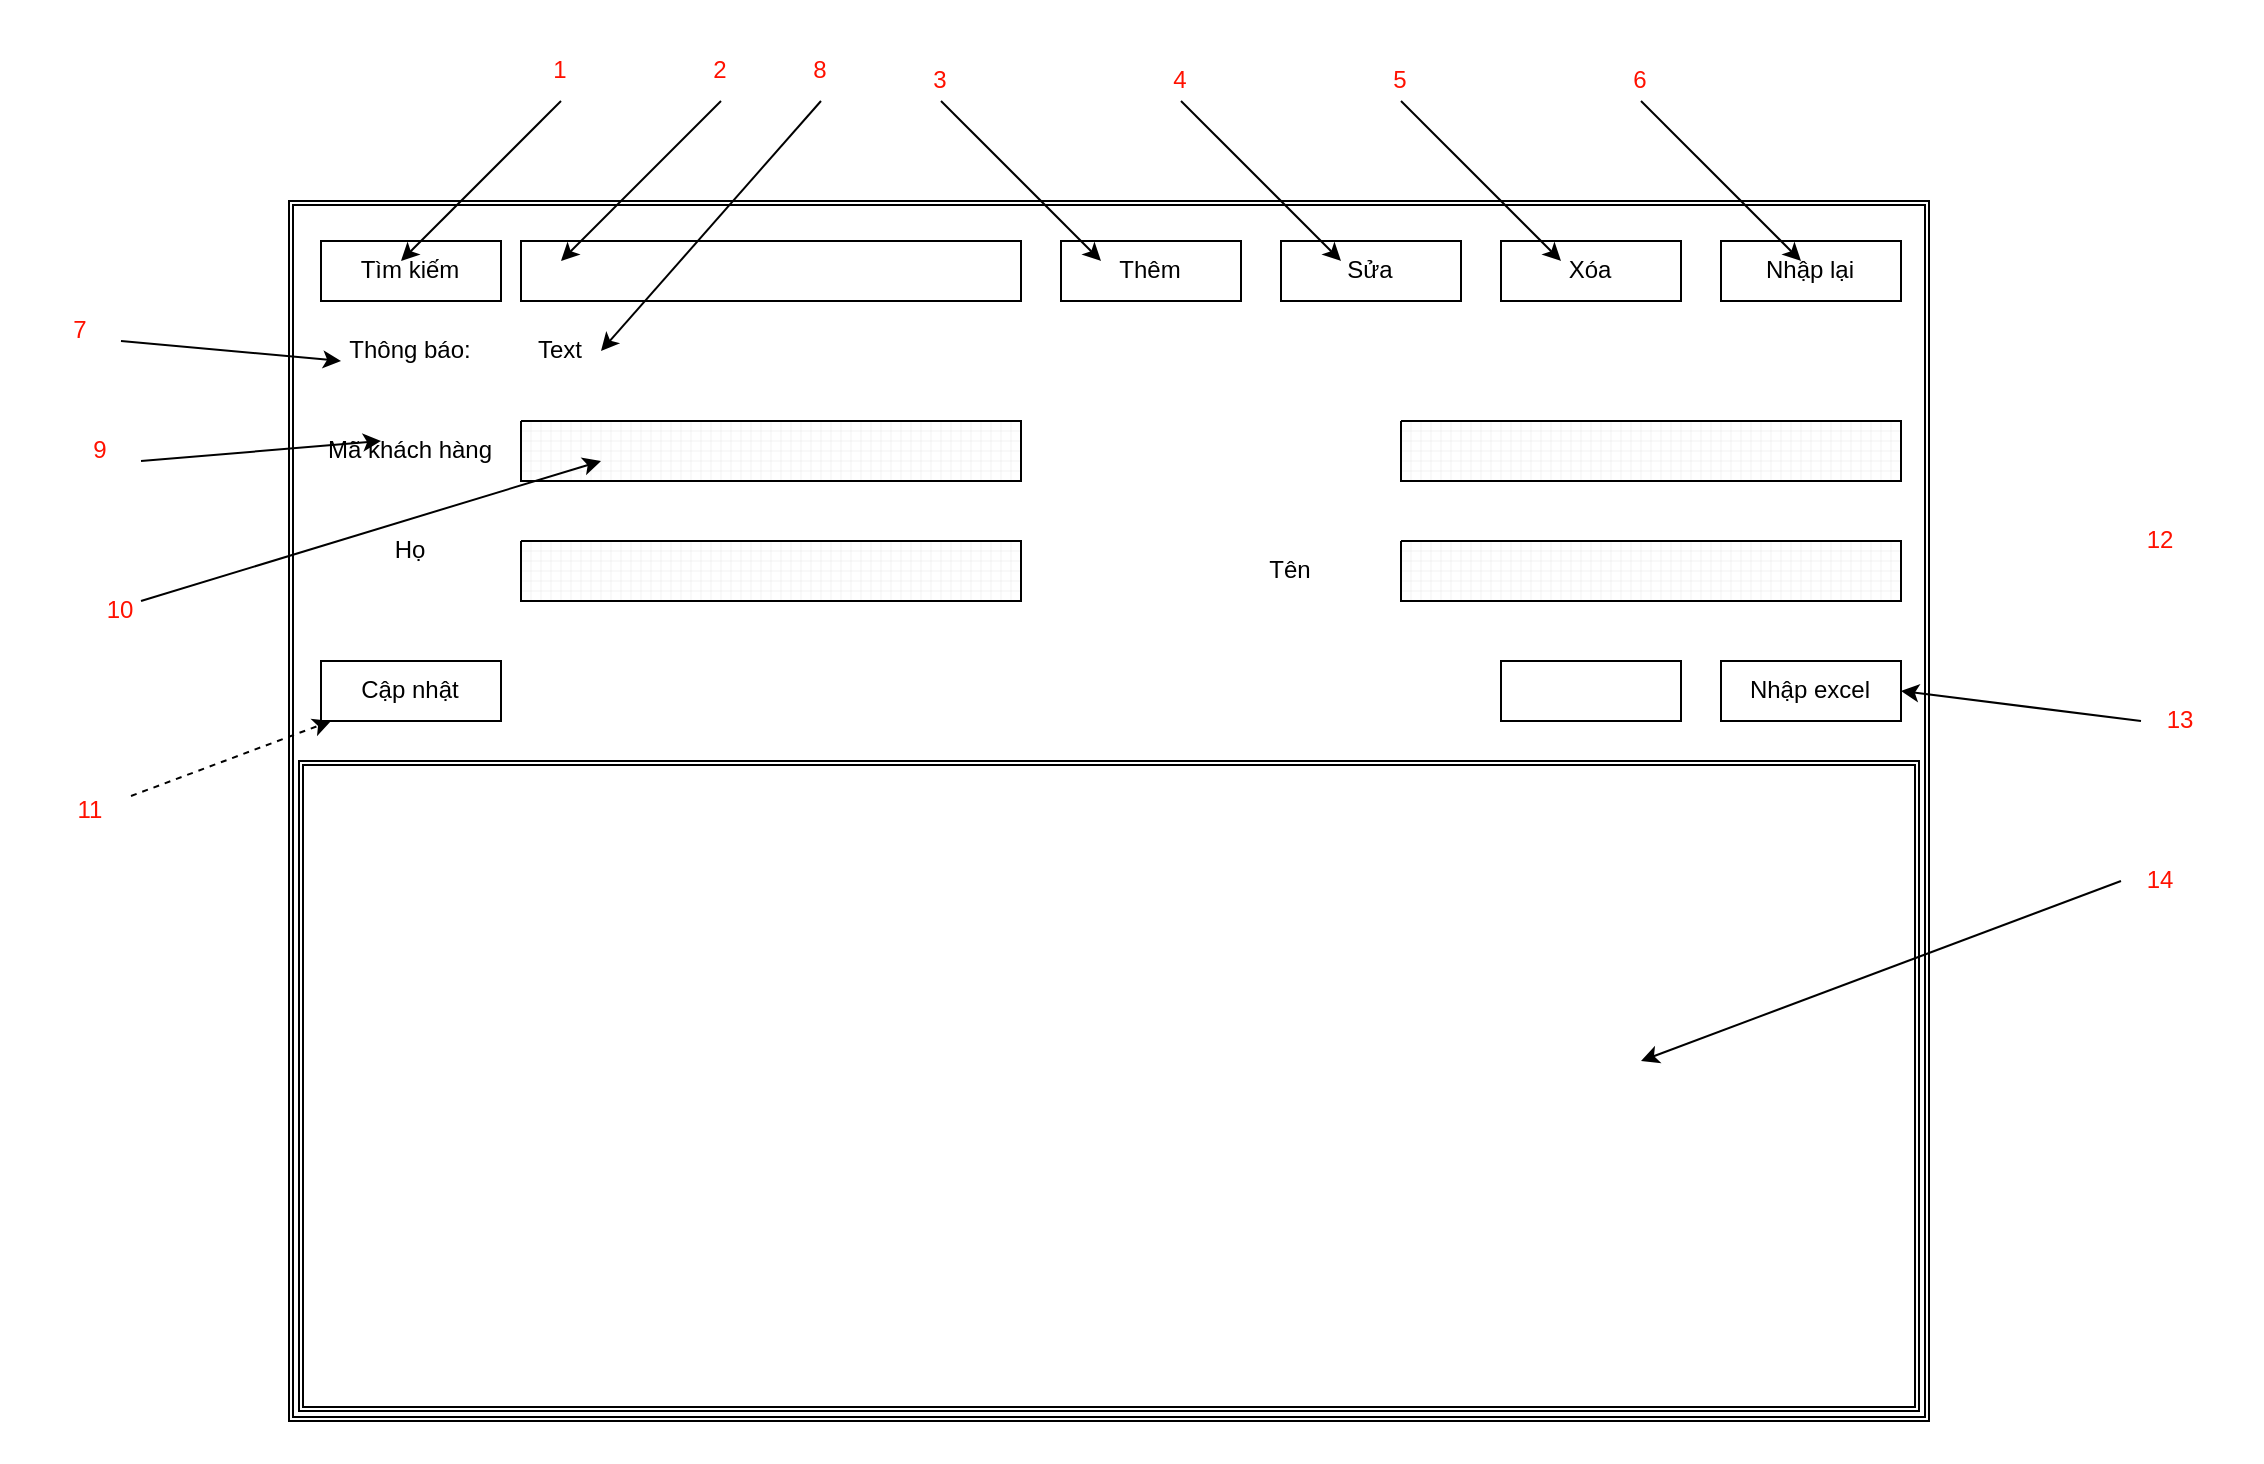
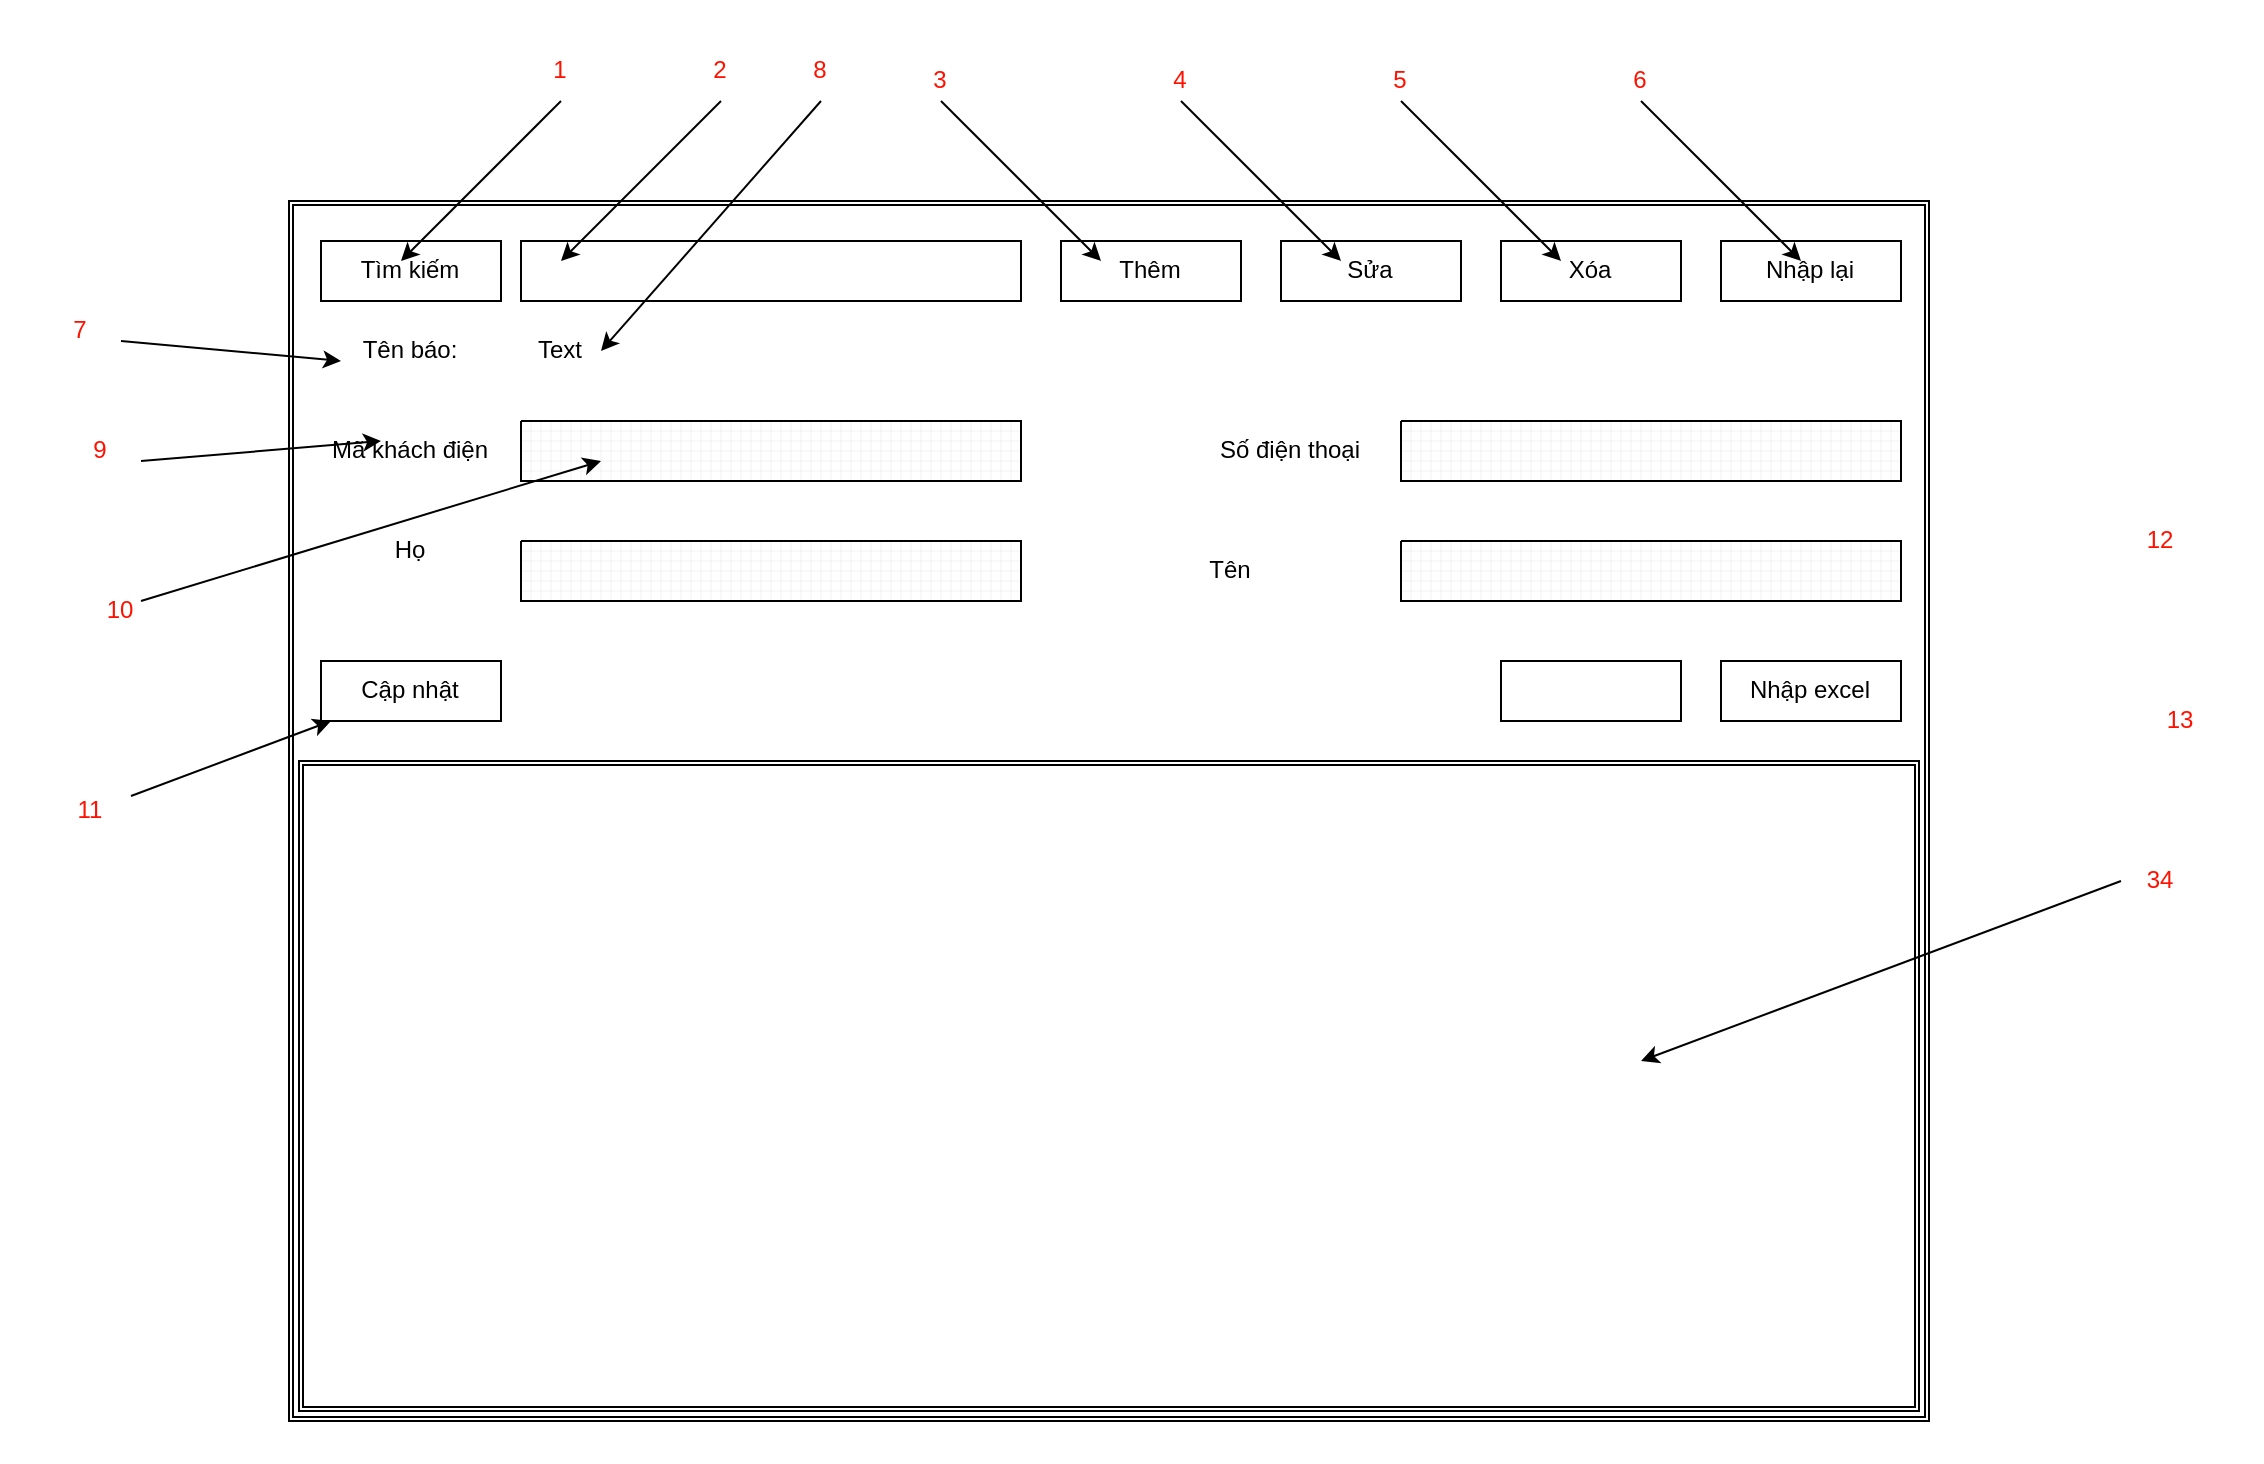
(411, 351) -> (411, 351)
(411, 451) -> (411, 451)
none -> (1291, 451)
(1291, 571) -> (1231, 571)
(2028, 707) -> none
(226, 760) -> (226, 760)
(2161, 881) -> (2161, 881)
